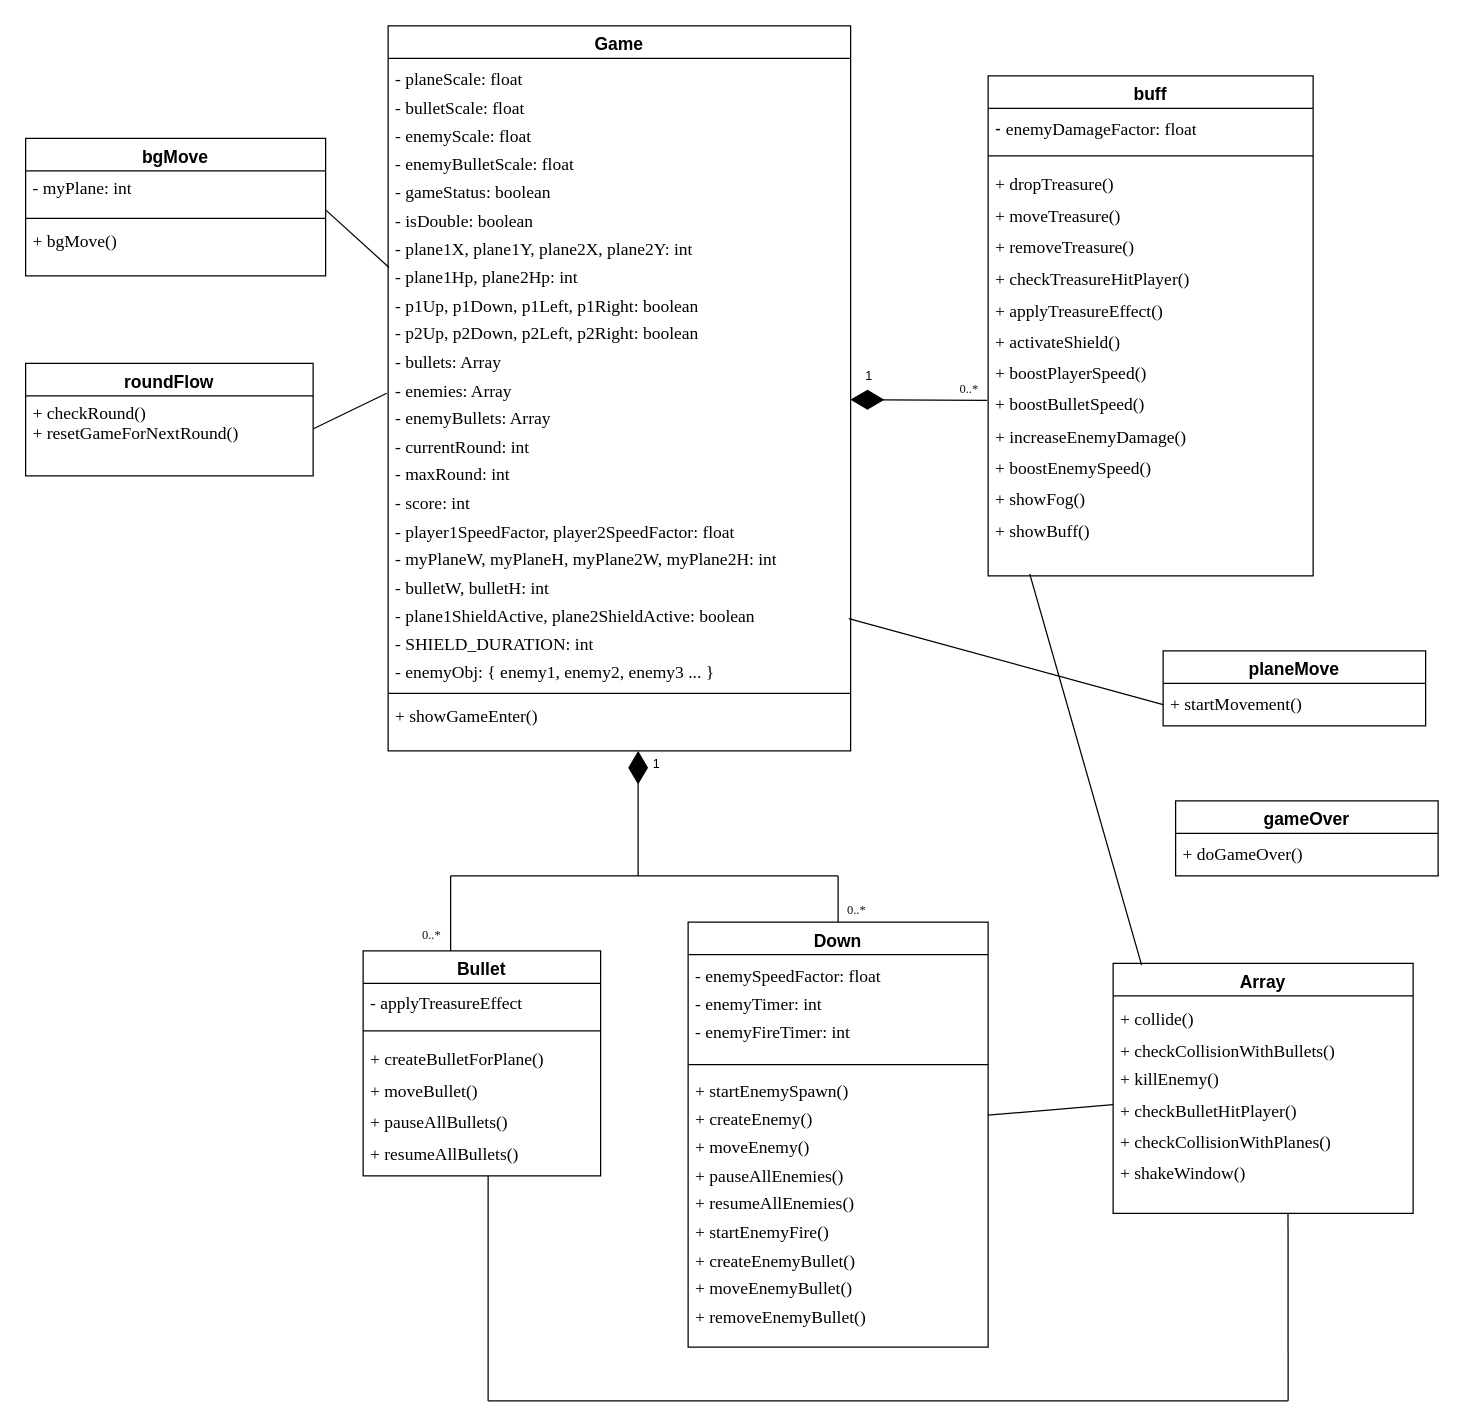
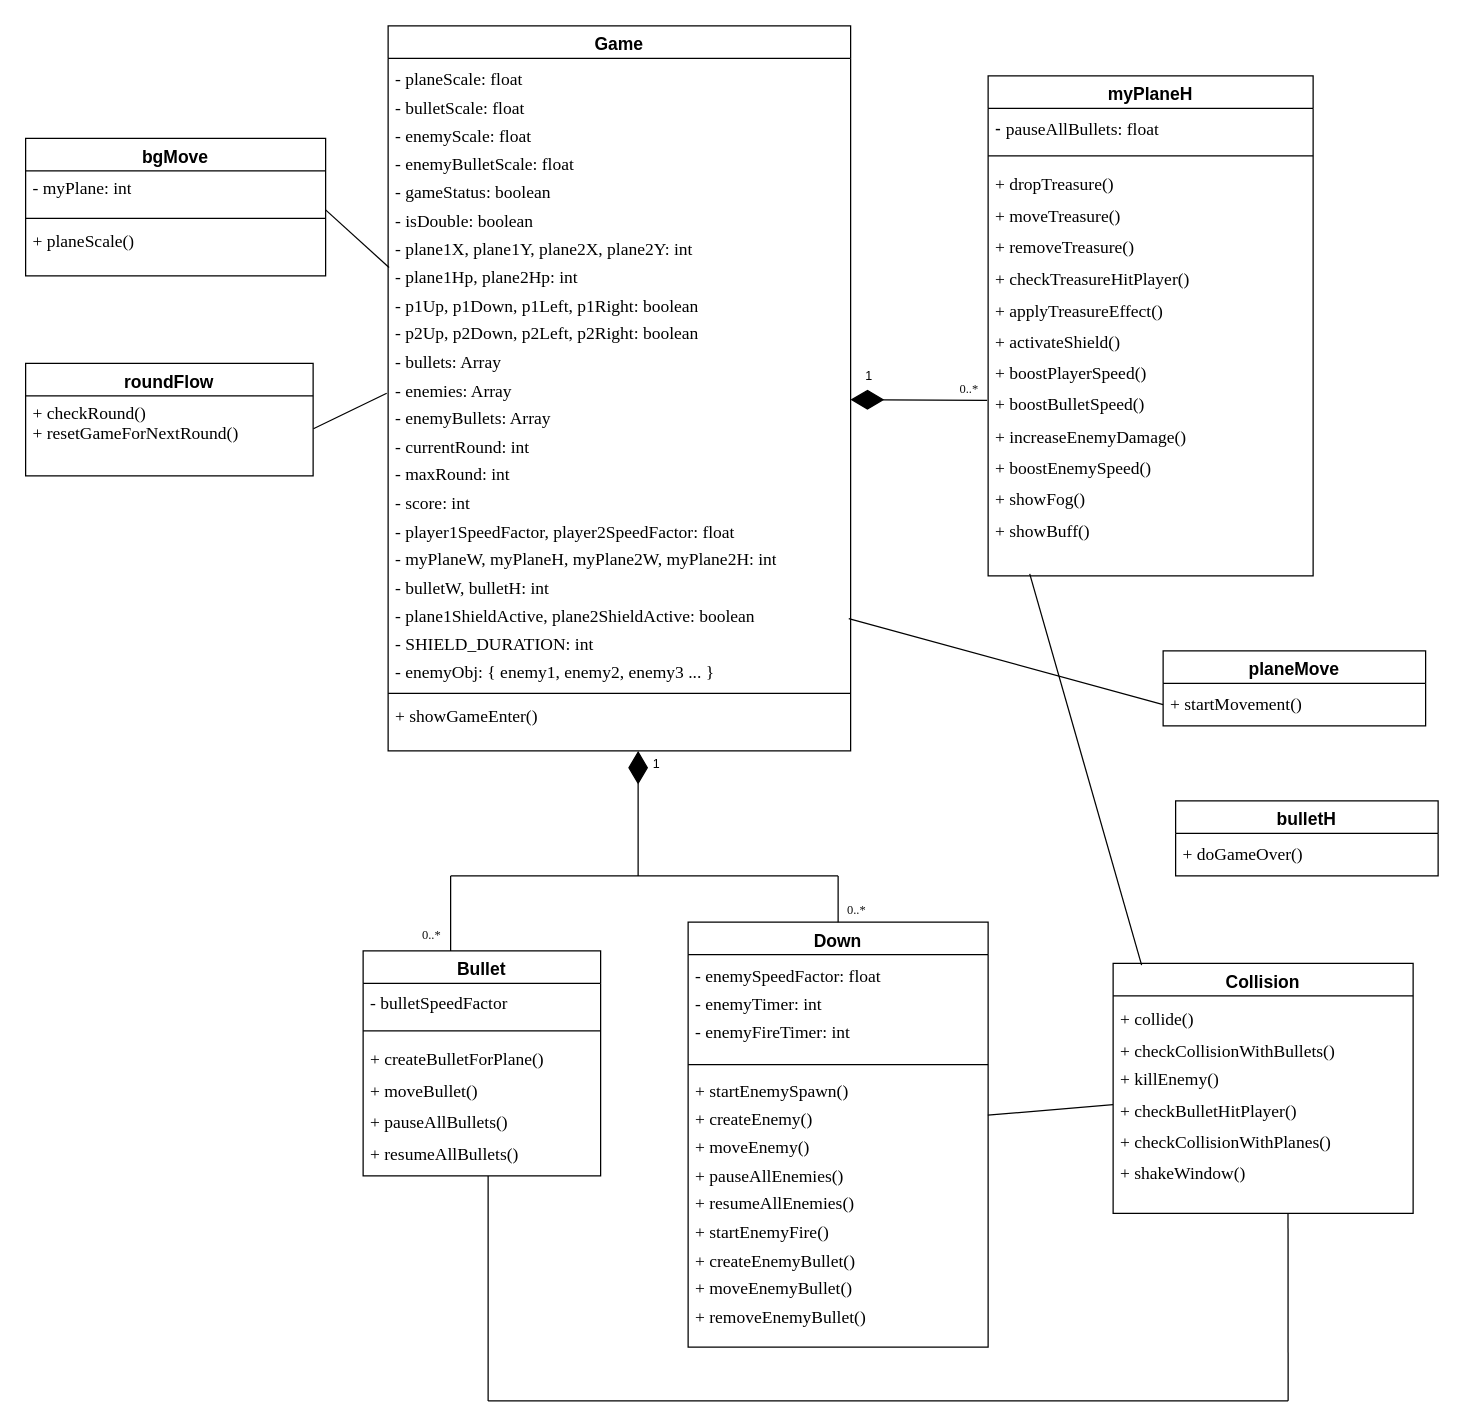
(1151, 93) -> (1151, 93)
(1099, 126) -> (1083, 126)
(73, 241) -> (86, 241)
(1307, 818) -> (1307, 818)
(1263, 981) -> (1263, 981)
(457, 1001) -> (447, 1001)
